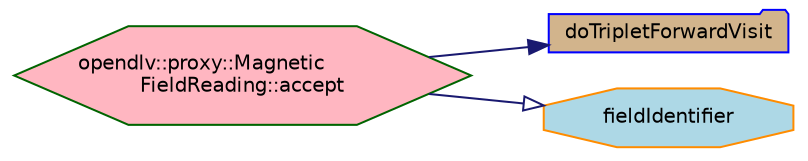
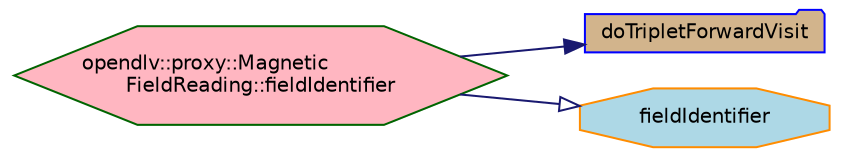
(243, 76) -> (261, 76)
